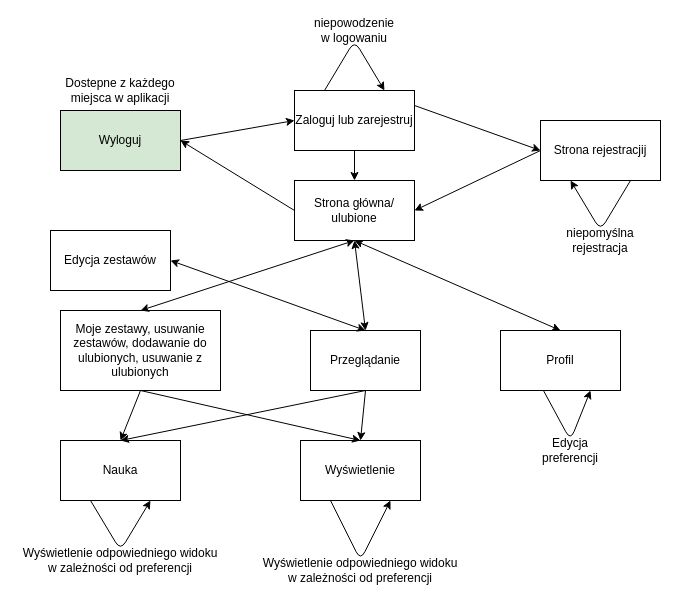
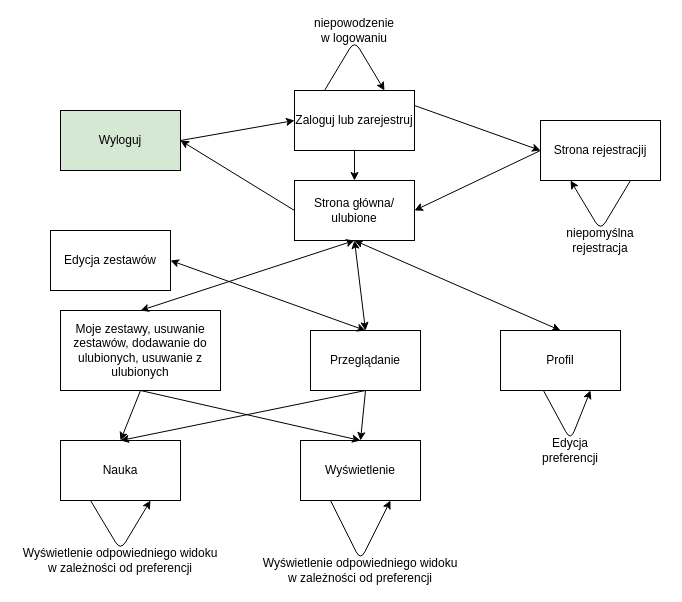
(121, 91) -> none
